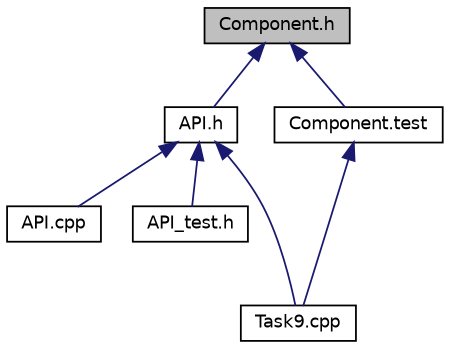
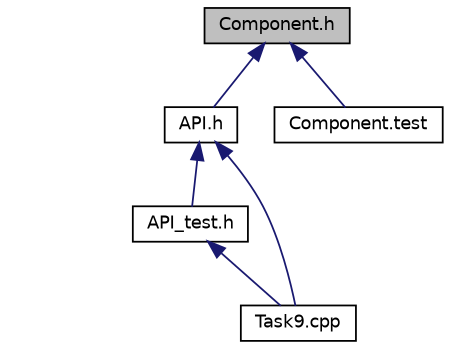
(54, 224) -> none
(326, 233) -> (251, 279)
